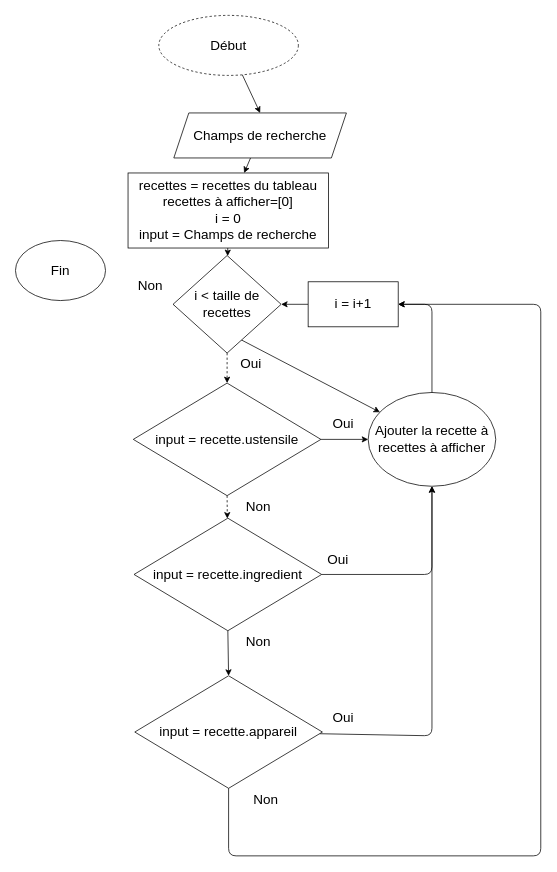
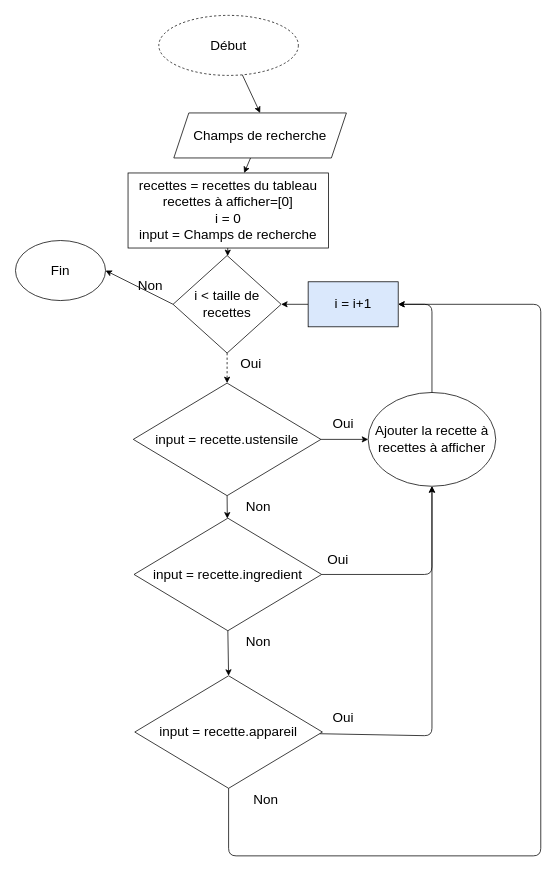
(353, 304) -> (353, 304)
(308, 375) -> (141, 288)
(227, 504) -> (227, 504)
